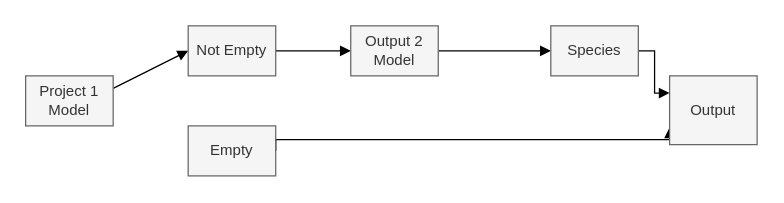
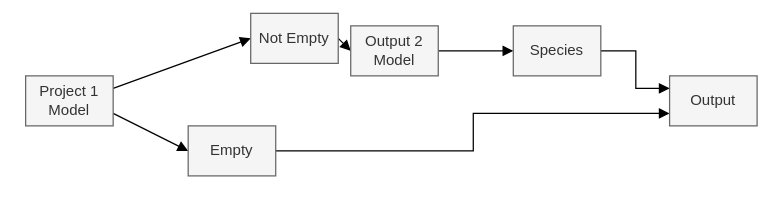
(232, 51) -> (294, 38)
(594, 51) -> (557, 51)
(713, 110) -> (713, 101)
none -> (146, 129)
